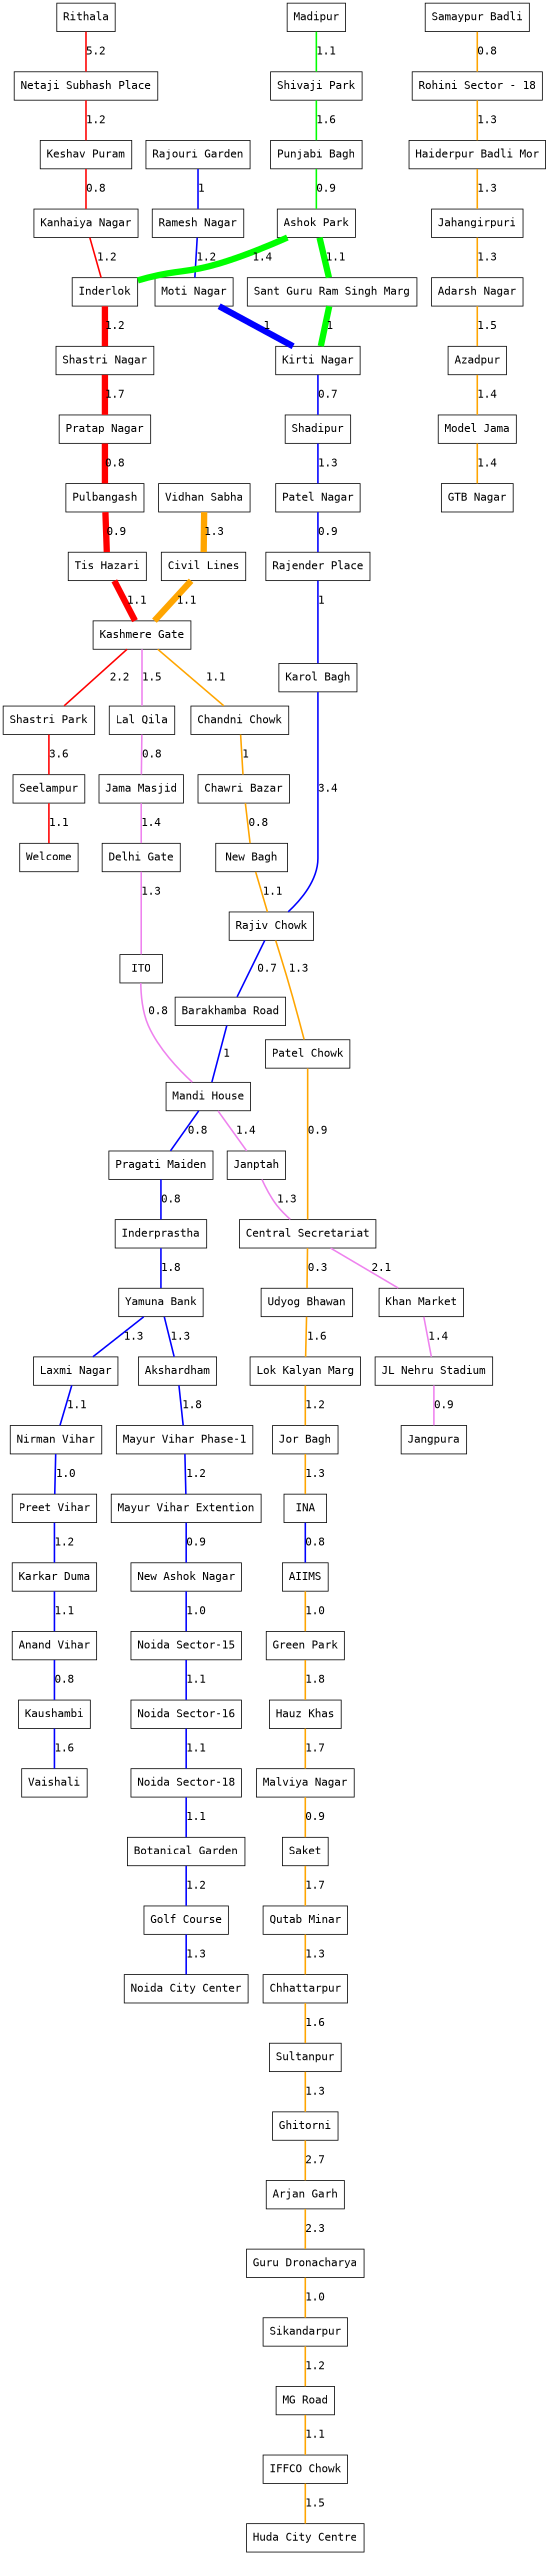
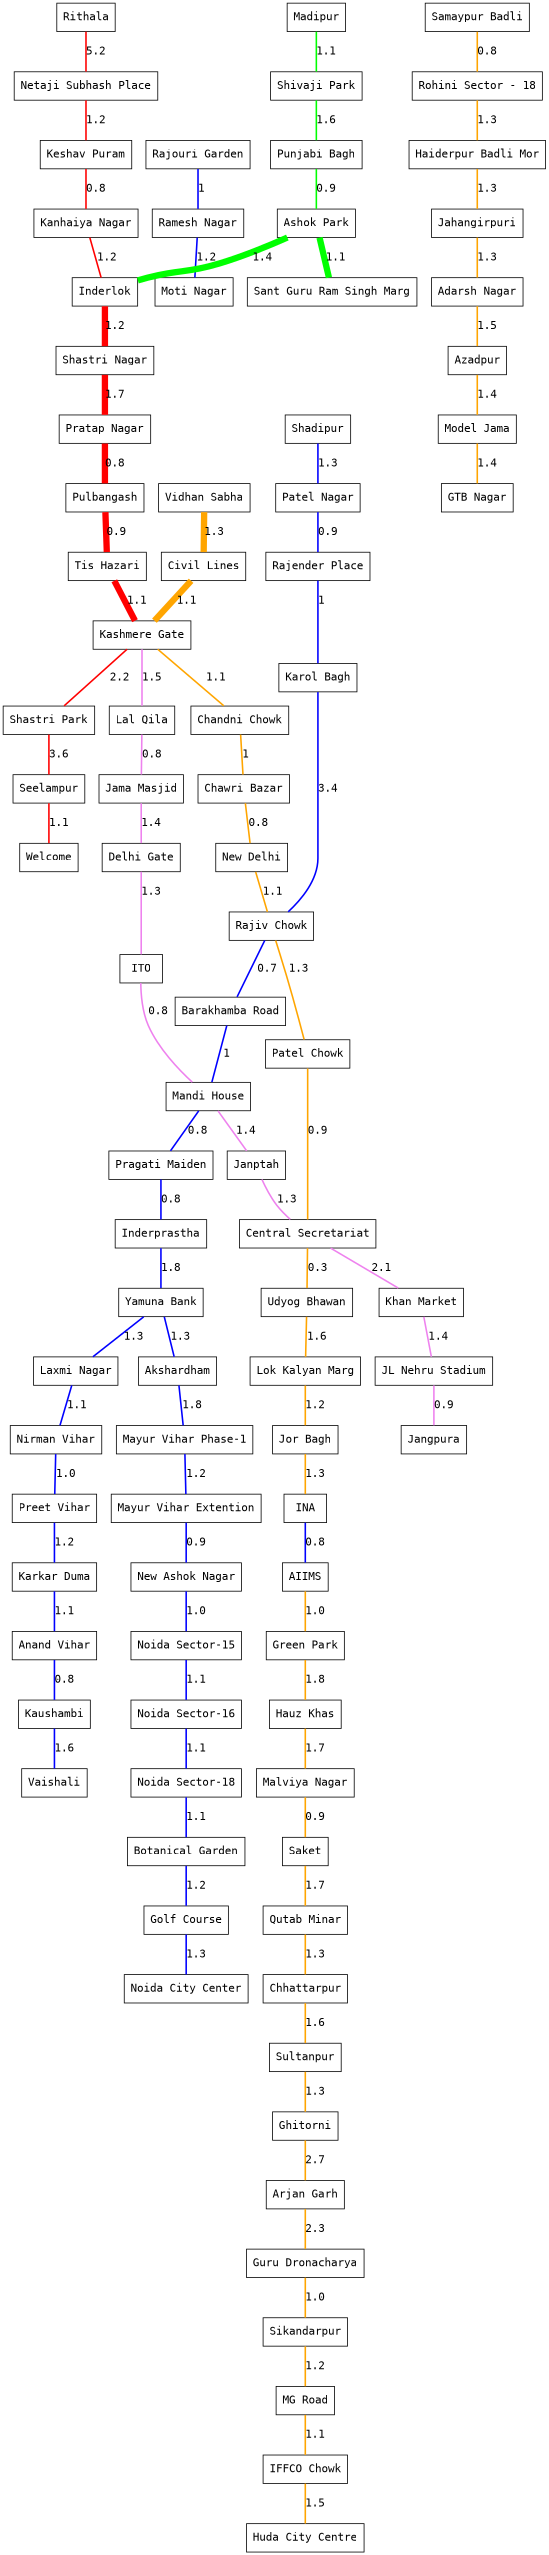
(318, 361) -> none
(252, 858) -> (252, 858)
